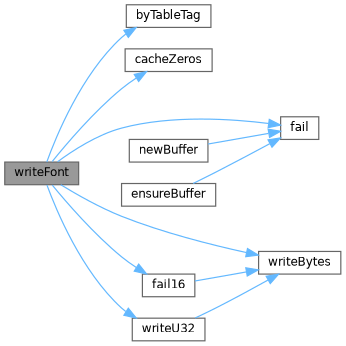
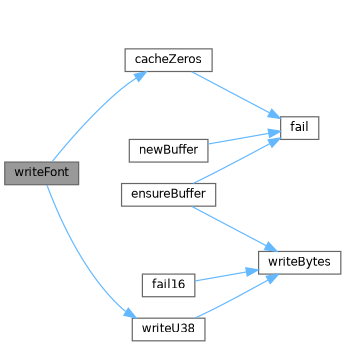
(169, 16) -> none
(159, 121) -> (231, 92)
(150, 227) -> (229, 226)
(92, 229) -> none
(169, 329) -> (169, 329)
